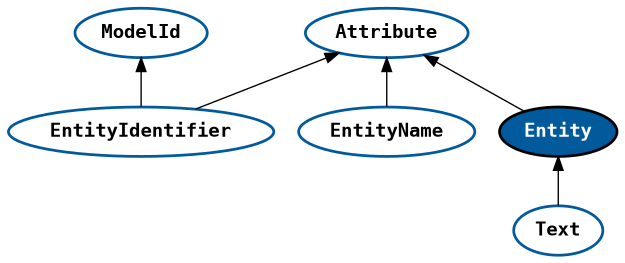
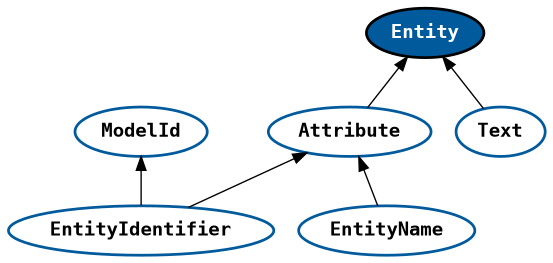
(480, 87) -> (383, 88)
